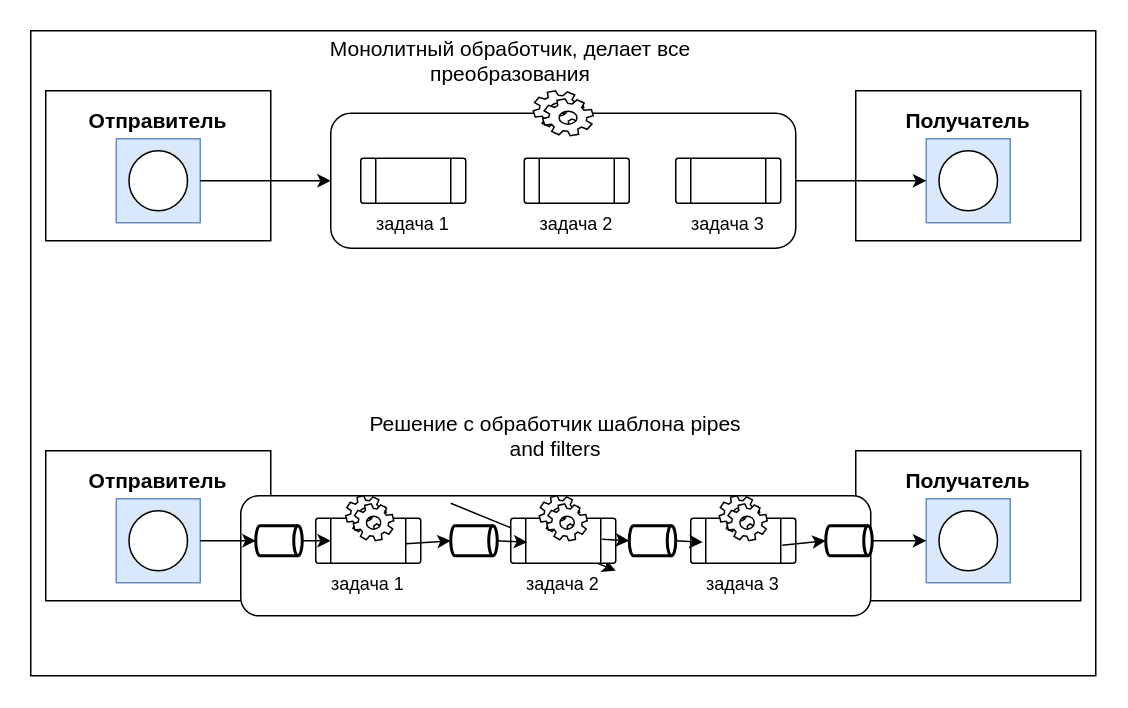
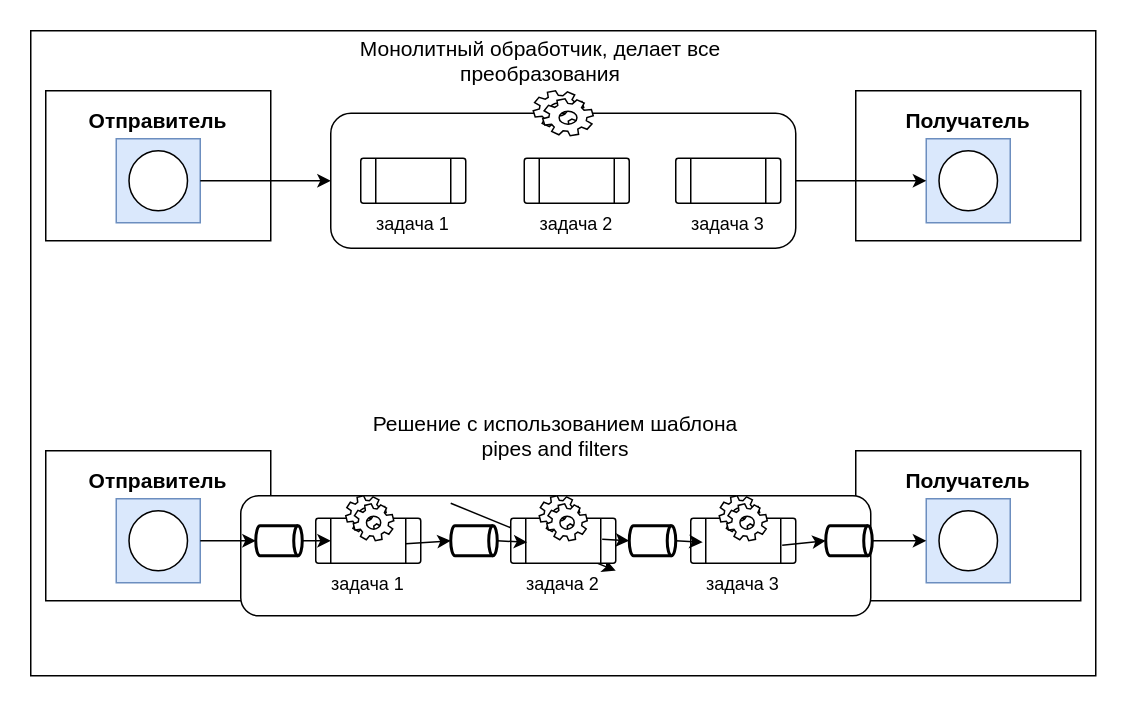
(511, 61) -> (541, 61)
(556, 436) -> (556, 436)
